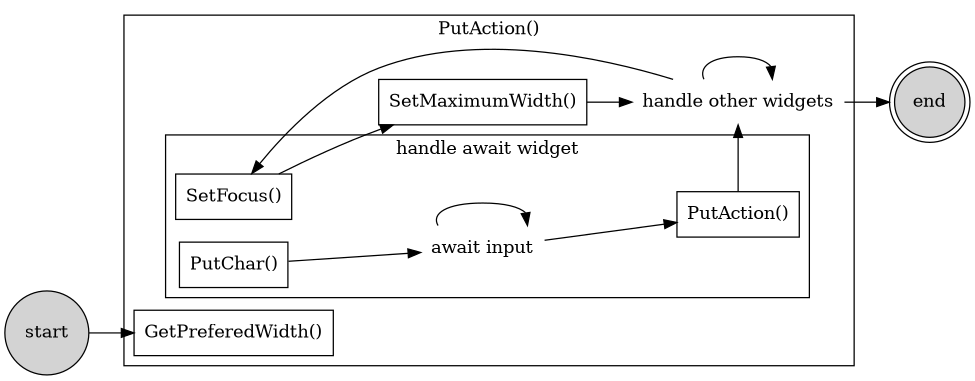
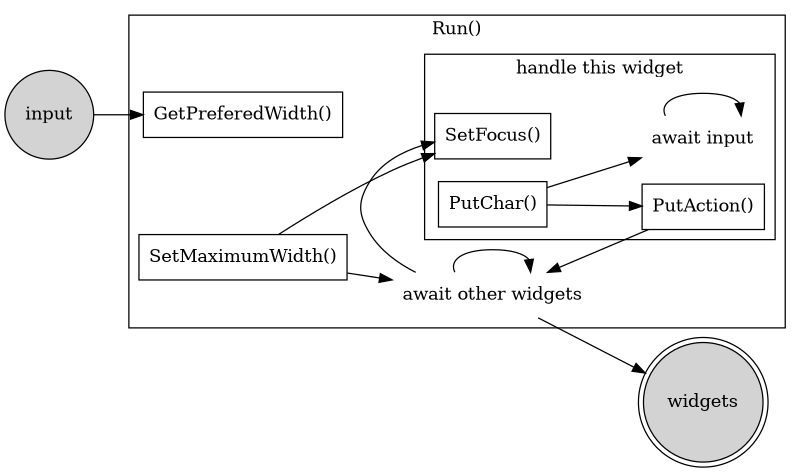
(489, 30) -> (457, 30)
(738, 102) -> (493, 295)
(930, 102) -> (703, 402)
(487, 149) -> (600, 69)
(329, 150) -> (349, 193)
(604, 232) -> (588, 205)
(47, 333) -> (49, 115)
